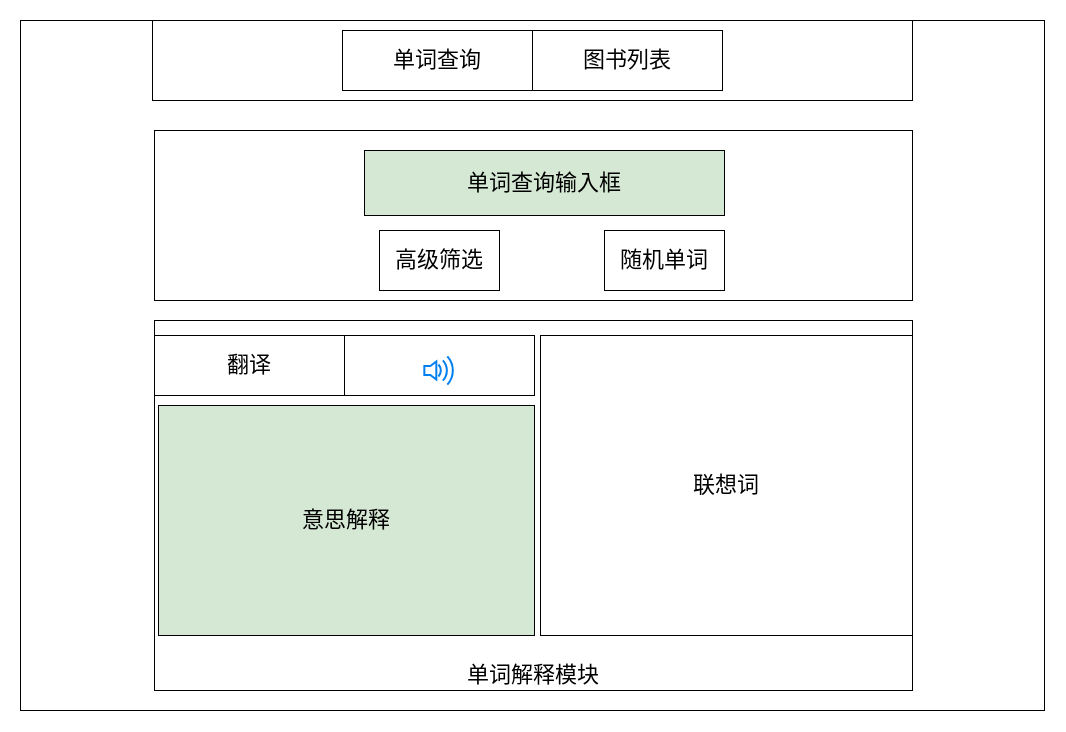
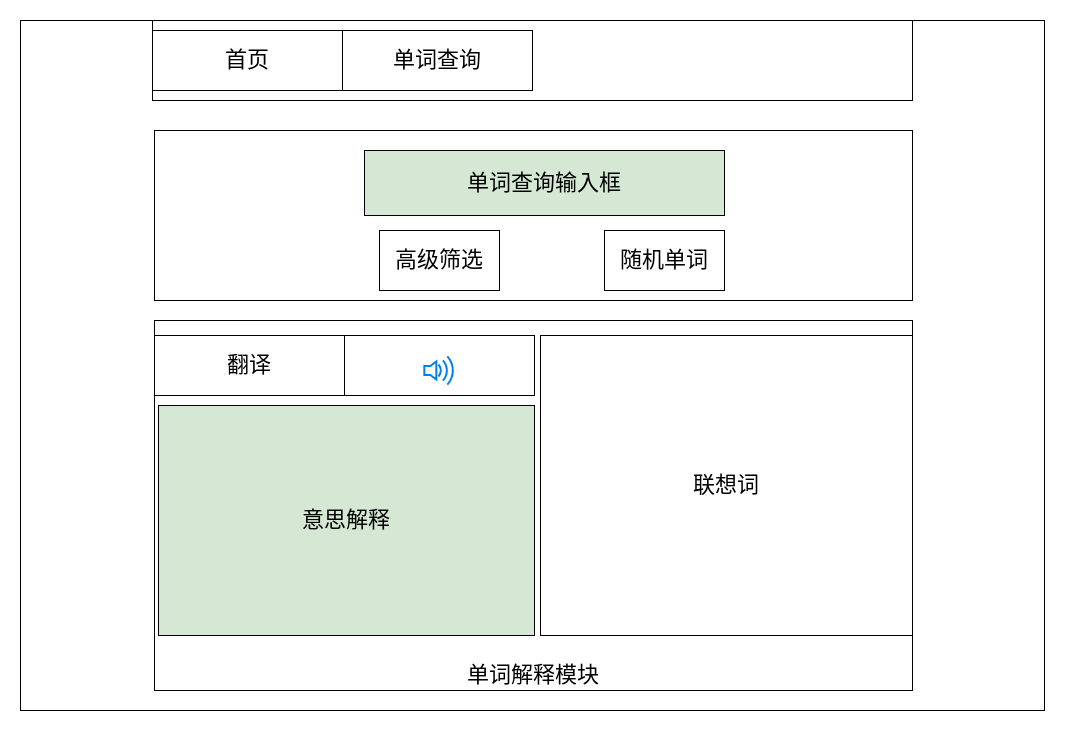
none -> (248, 61)
(628, 61) -> none
